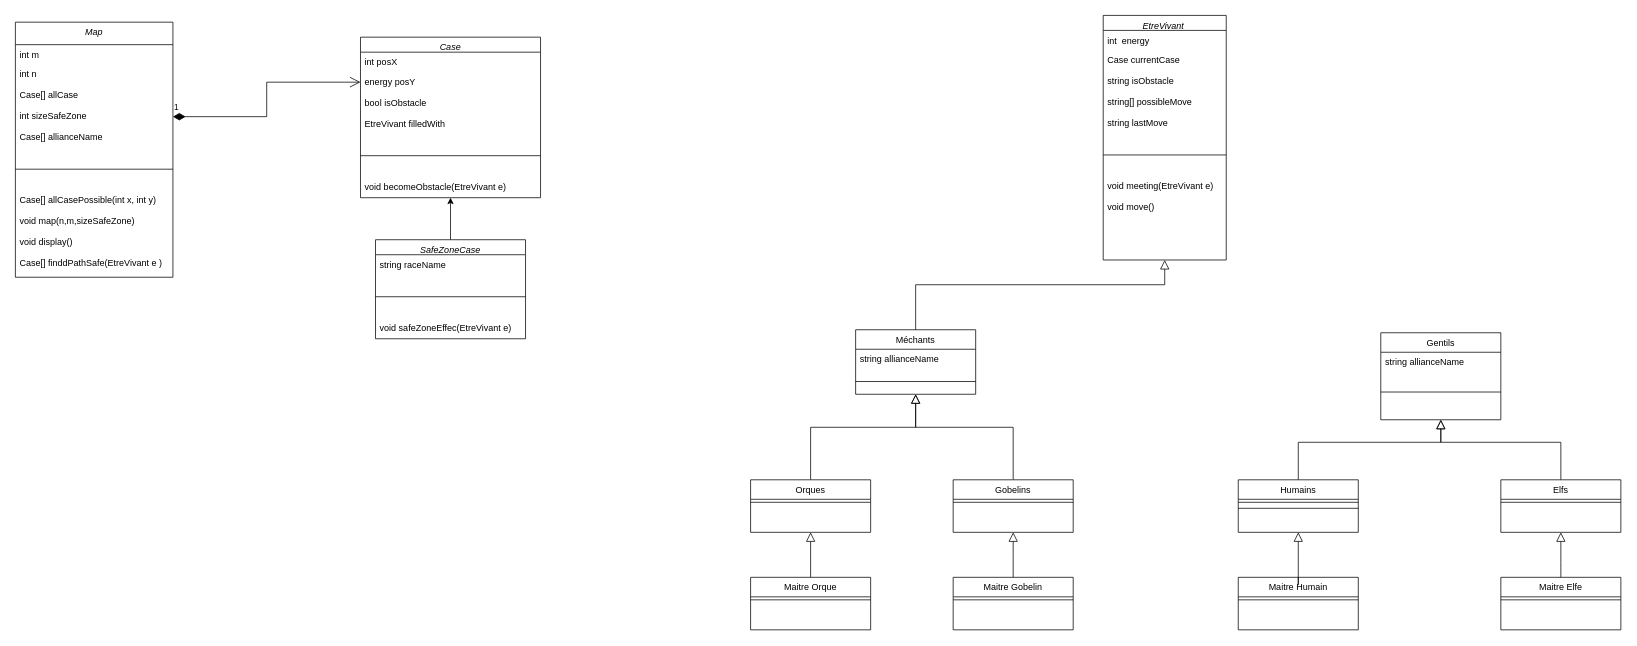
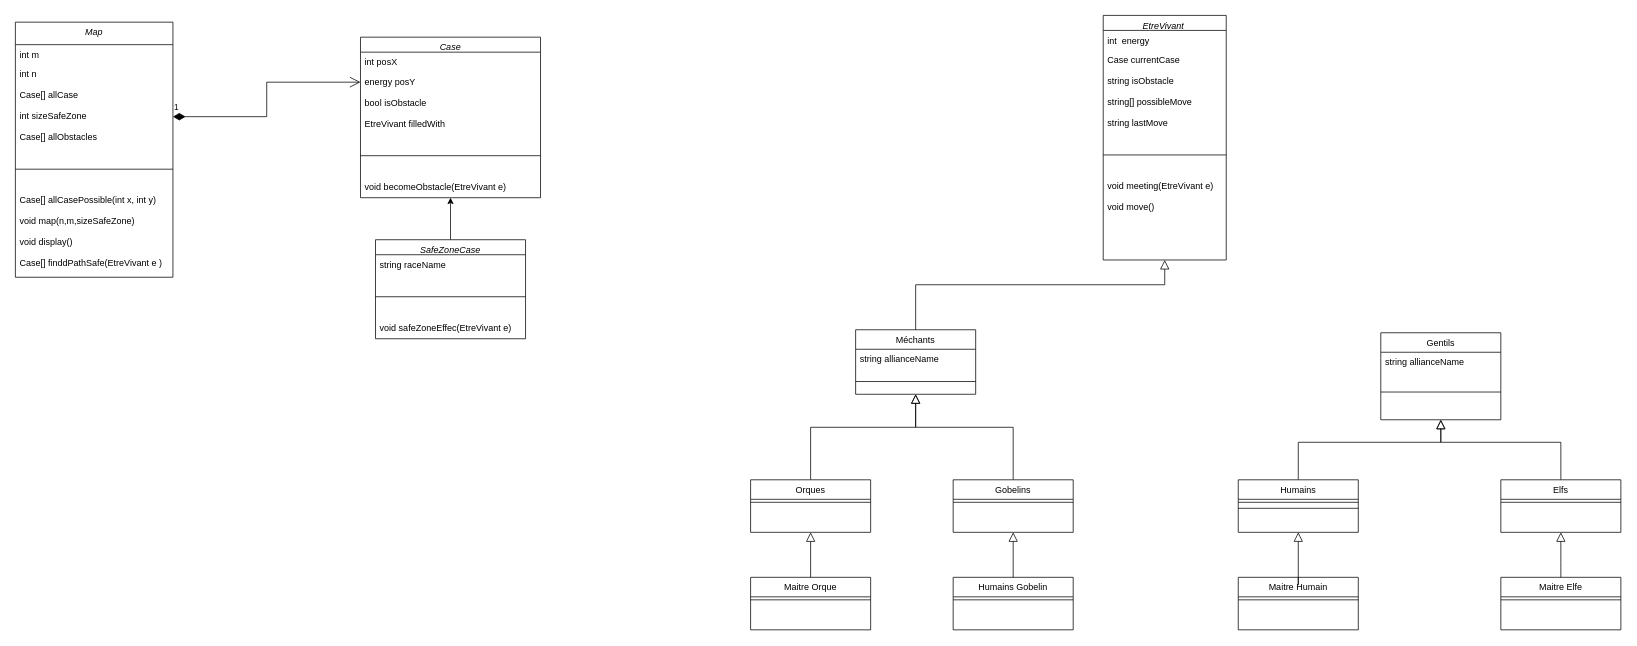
(63, 137) -> (63, 137)
(1013, 587) -> (1013, 587)
